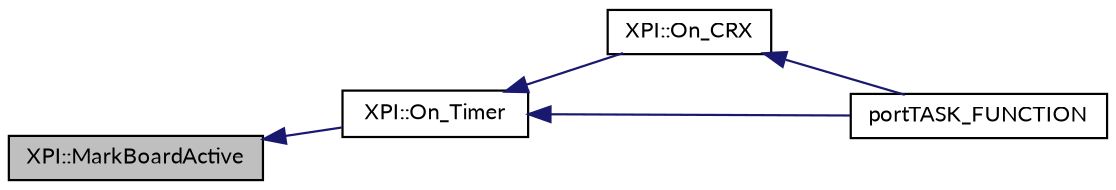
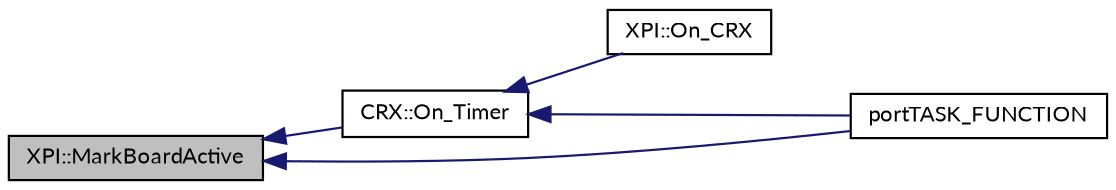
(845, 77) -> (569, 156)
(435, 114) -> (435, 114)
